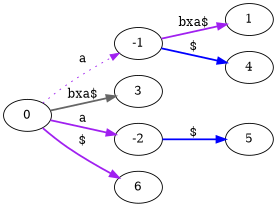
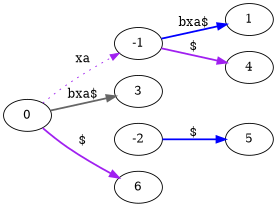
(190, 32) -> (190, 32)
(190, 55) -> (190, 55)
(83, 59) -> (83, 59)
(79, 126) -> none
